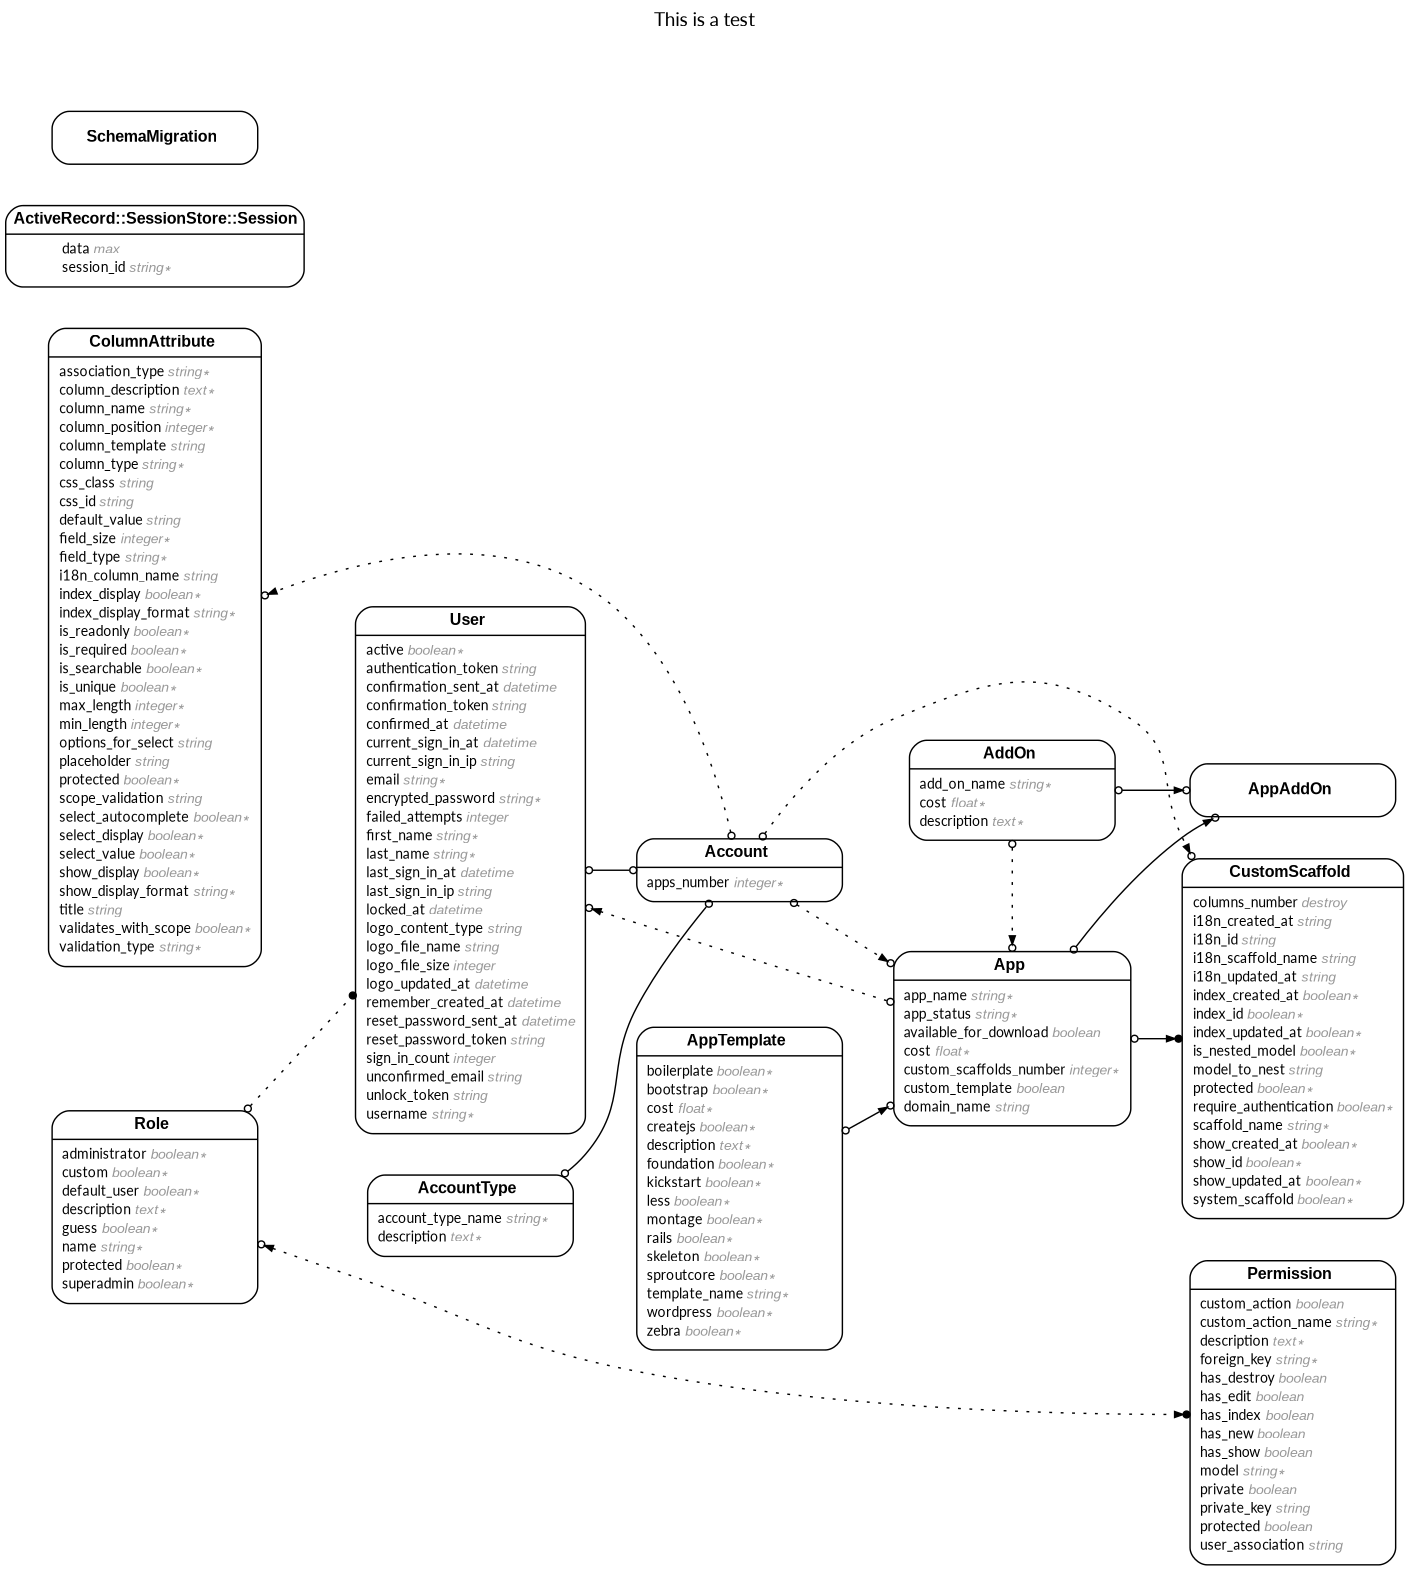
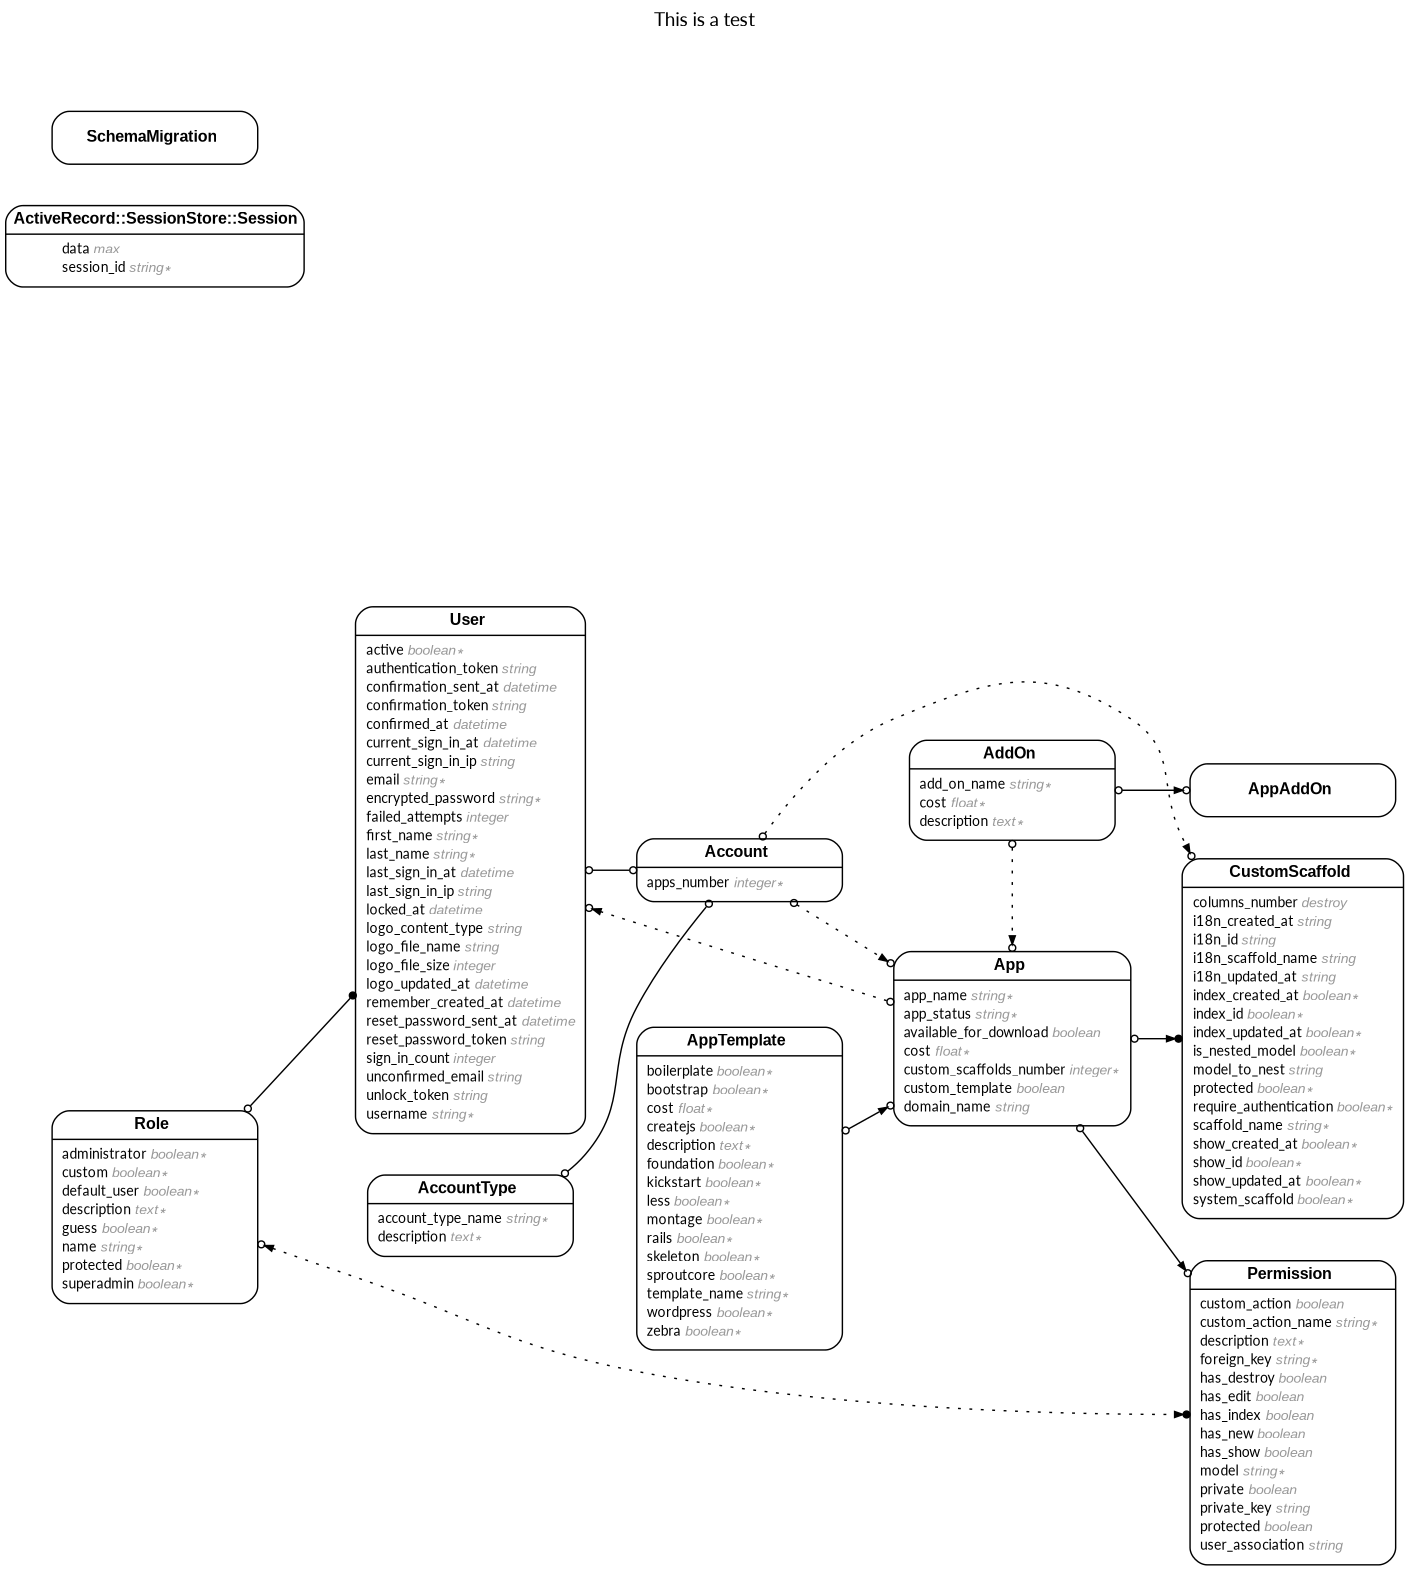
(155, 647) -> none
(1135, 879) -> (1132, 1197)
(300, 1052) -> (300, 1052)
